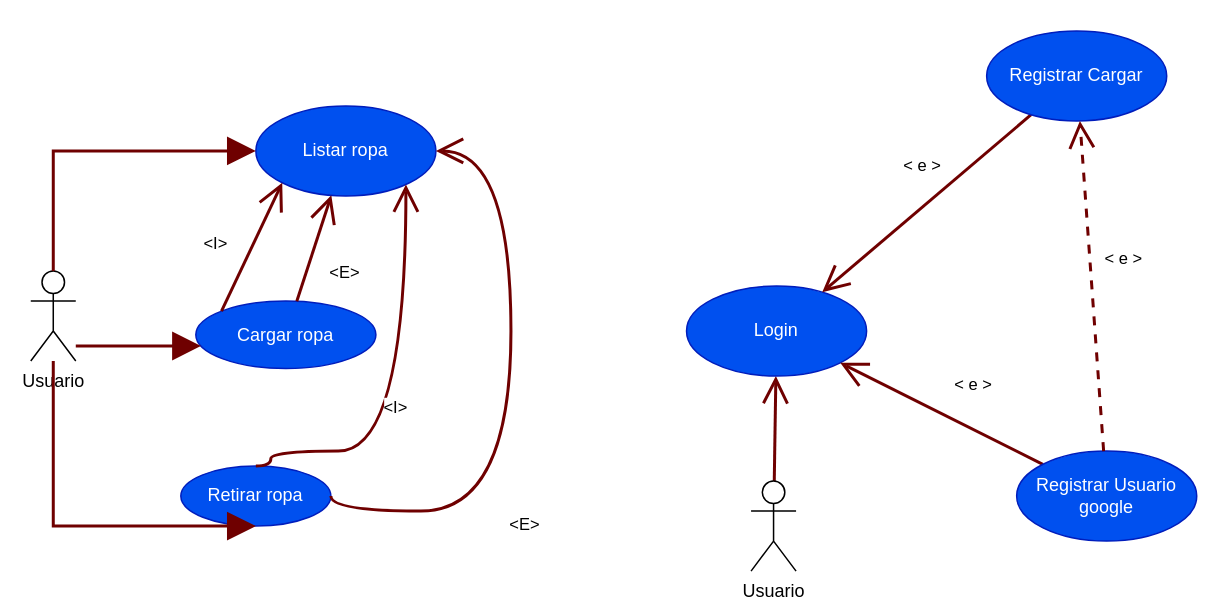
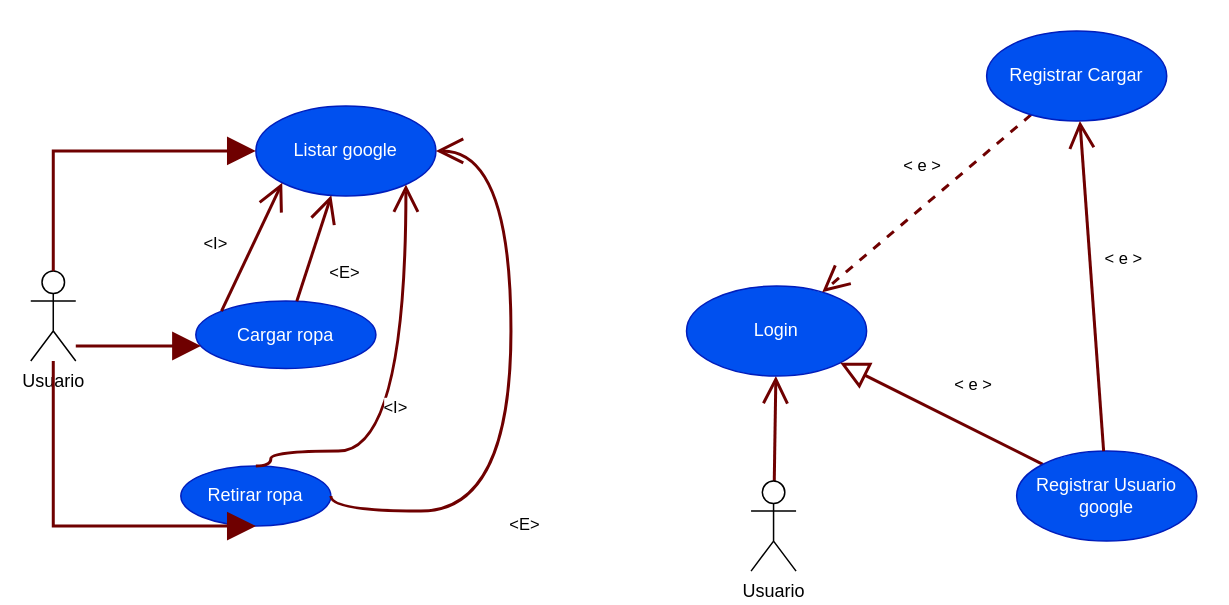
(346, 151) -> (346, 151)
(926, 203) -> (926, 203)
(1091, 287) -> (1091, 287)
(856, 371) -> (865, 375)
